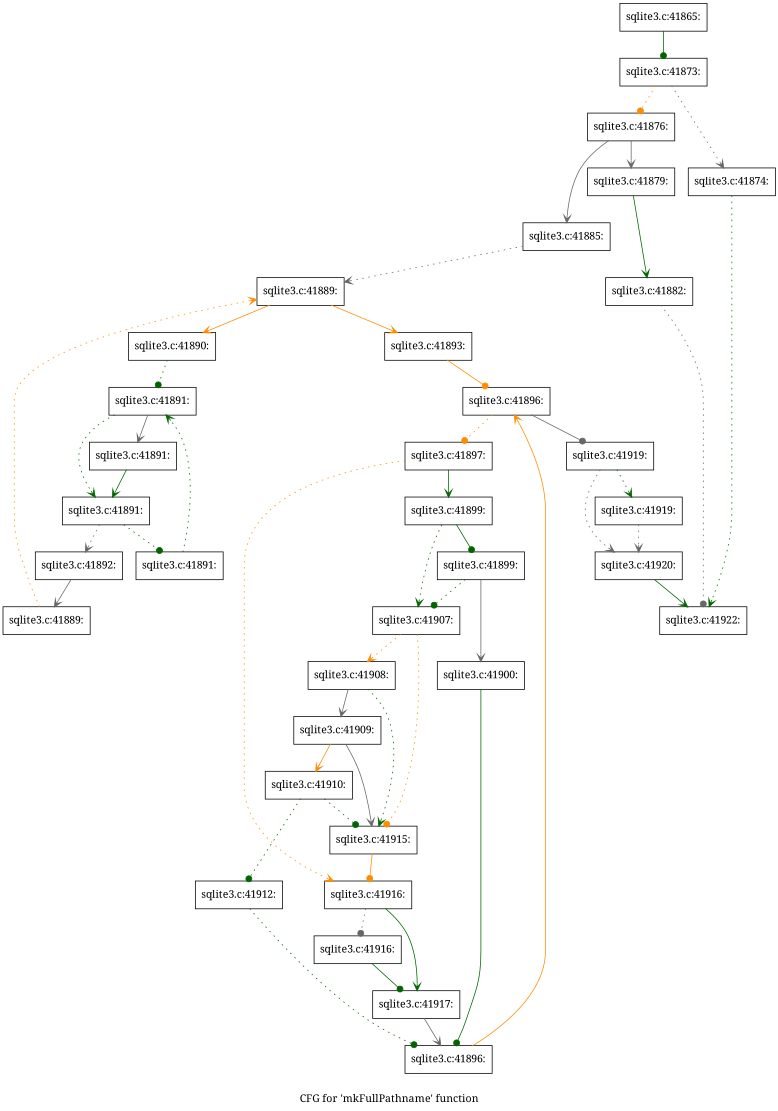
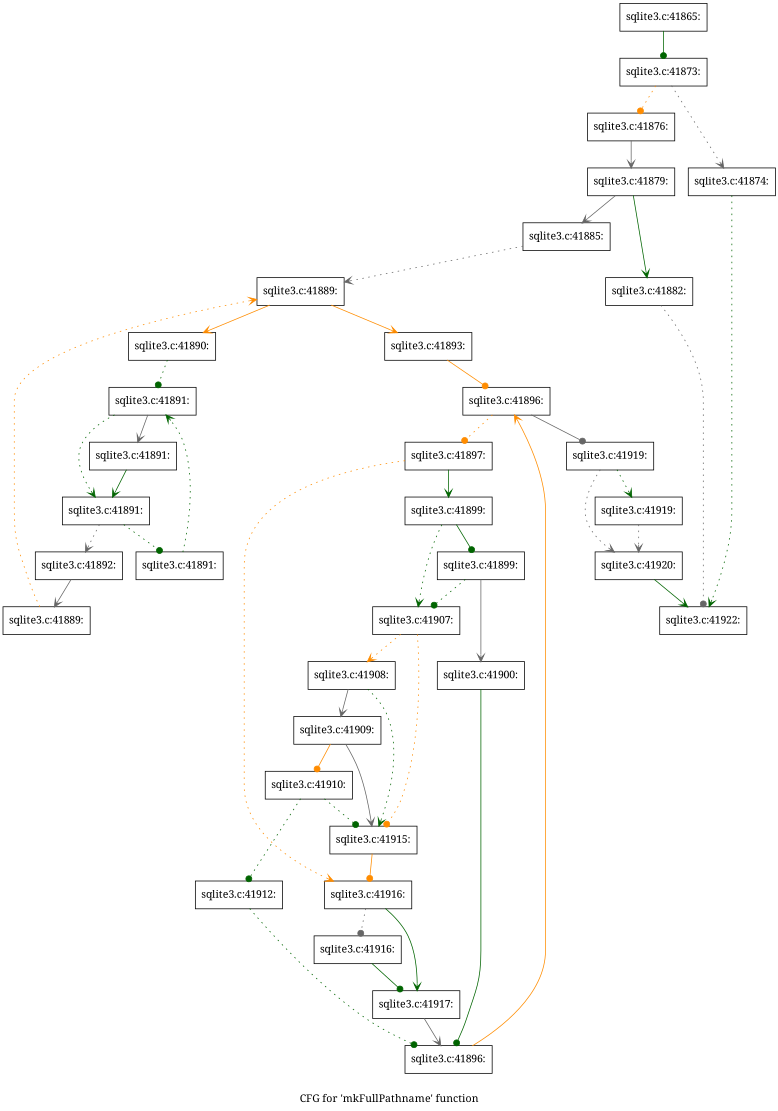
(578, 172) -> (602, 207)
(325, 755) -> (325, 755)
